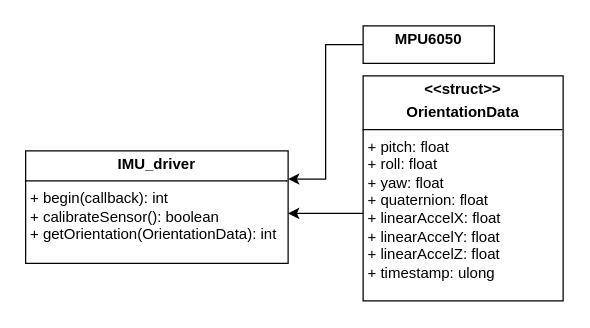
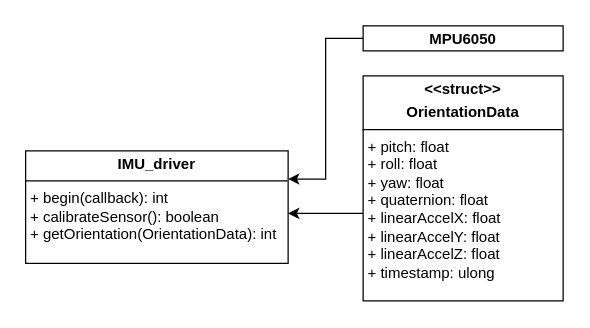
(429, 44) -> (463, 38)
